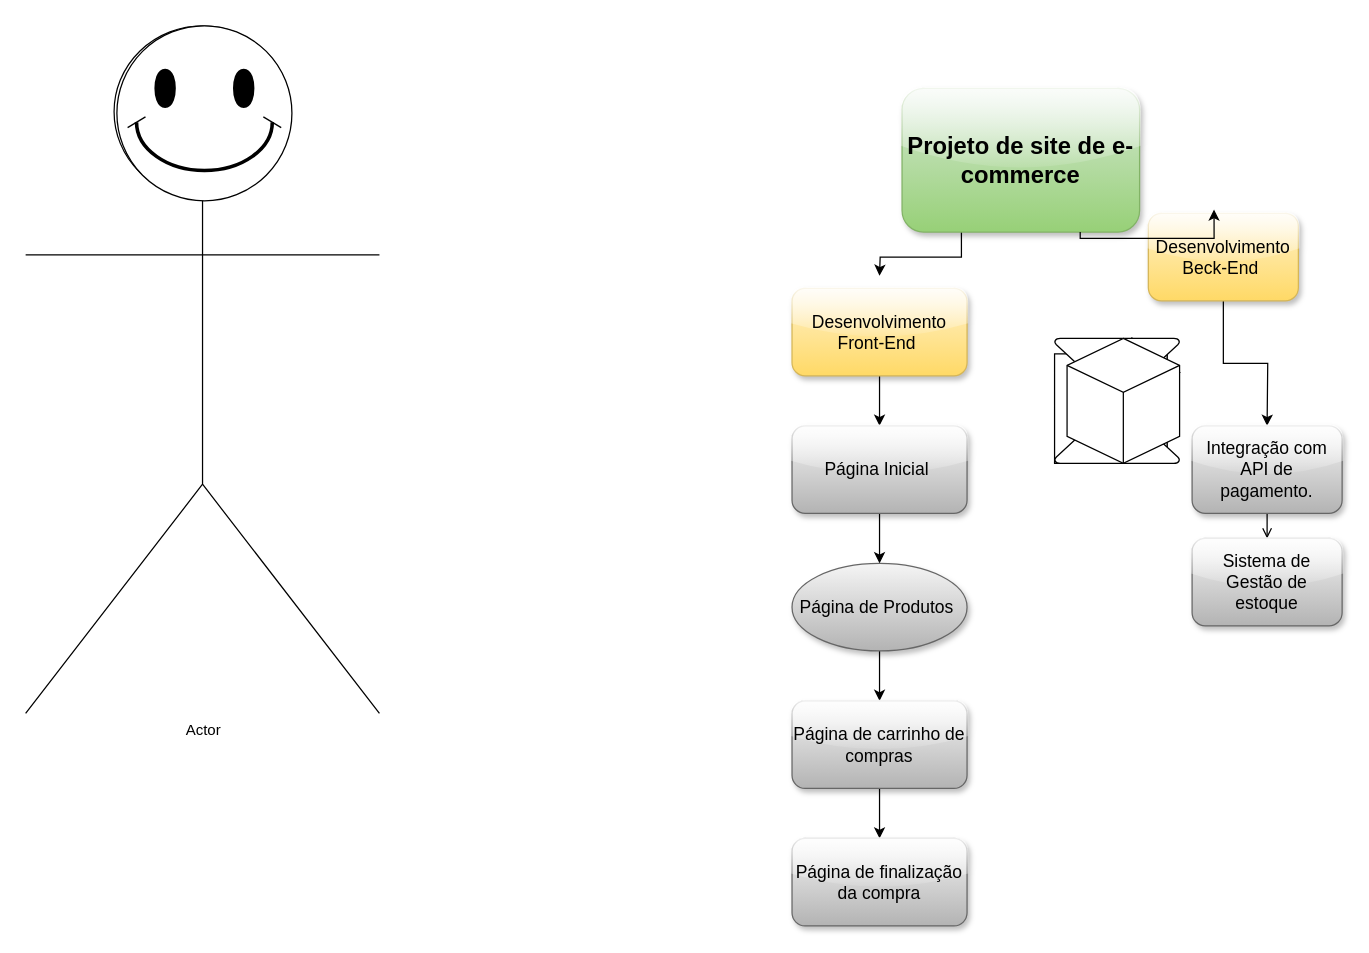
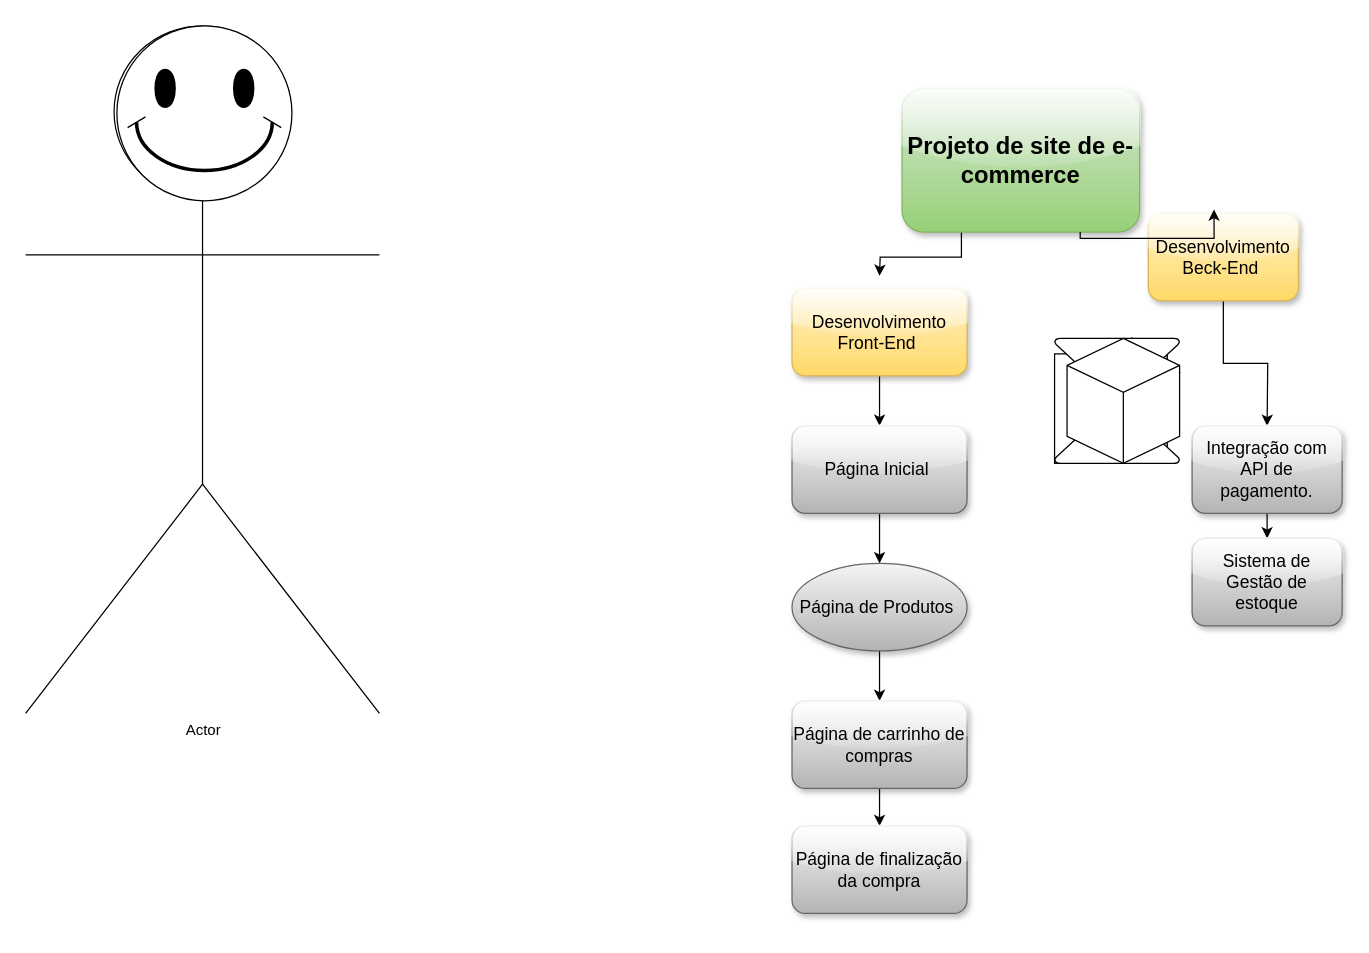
(1267, 530) -> (1267, 528)
(879, 882) -> (879, 869)
